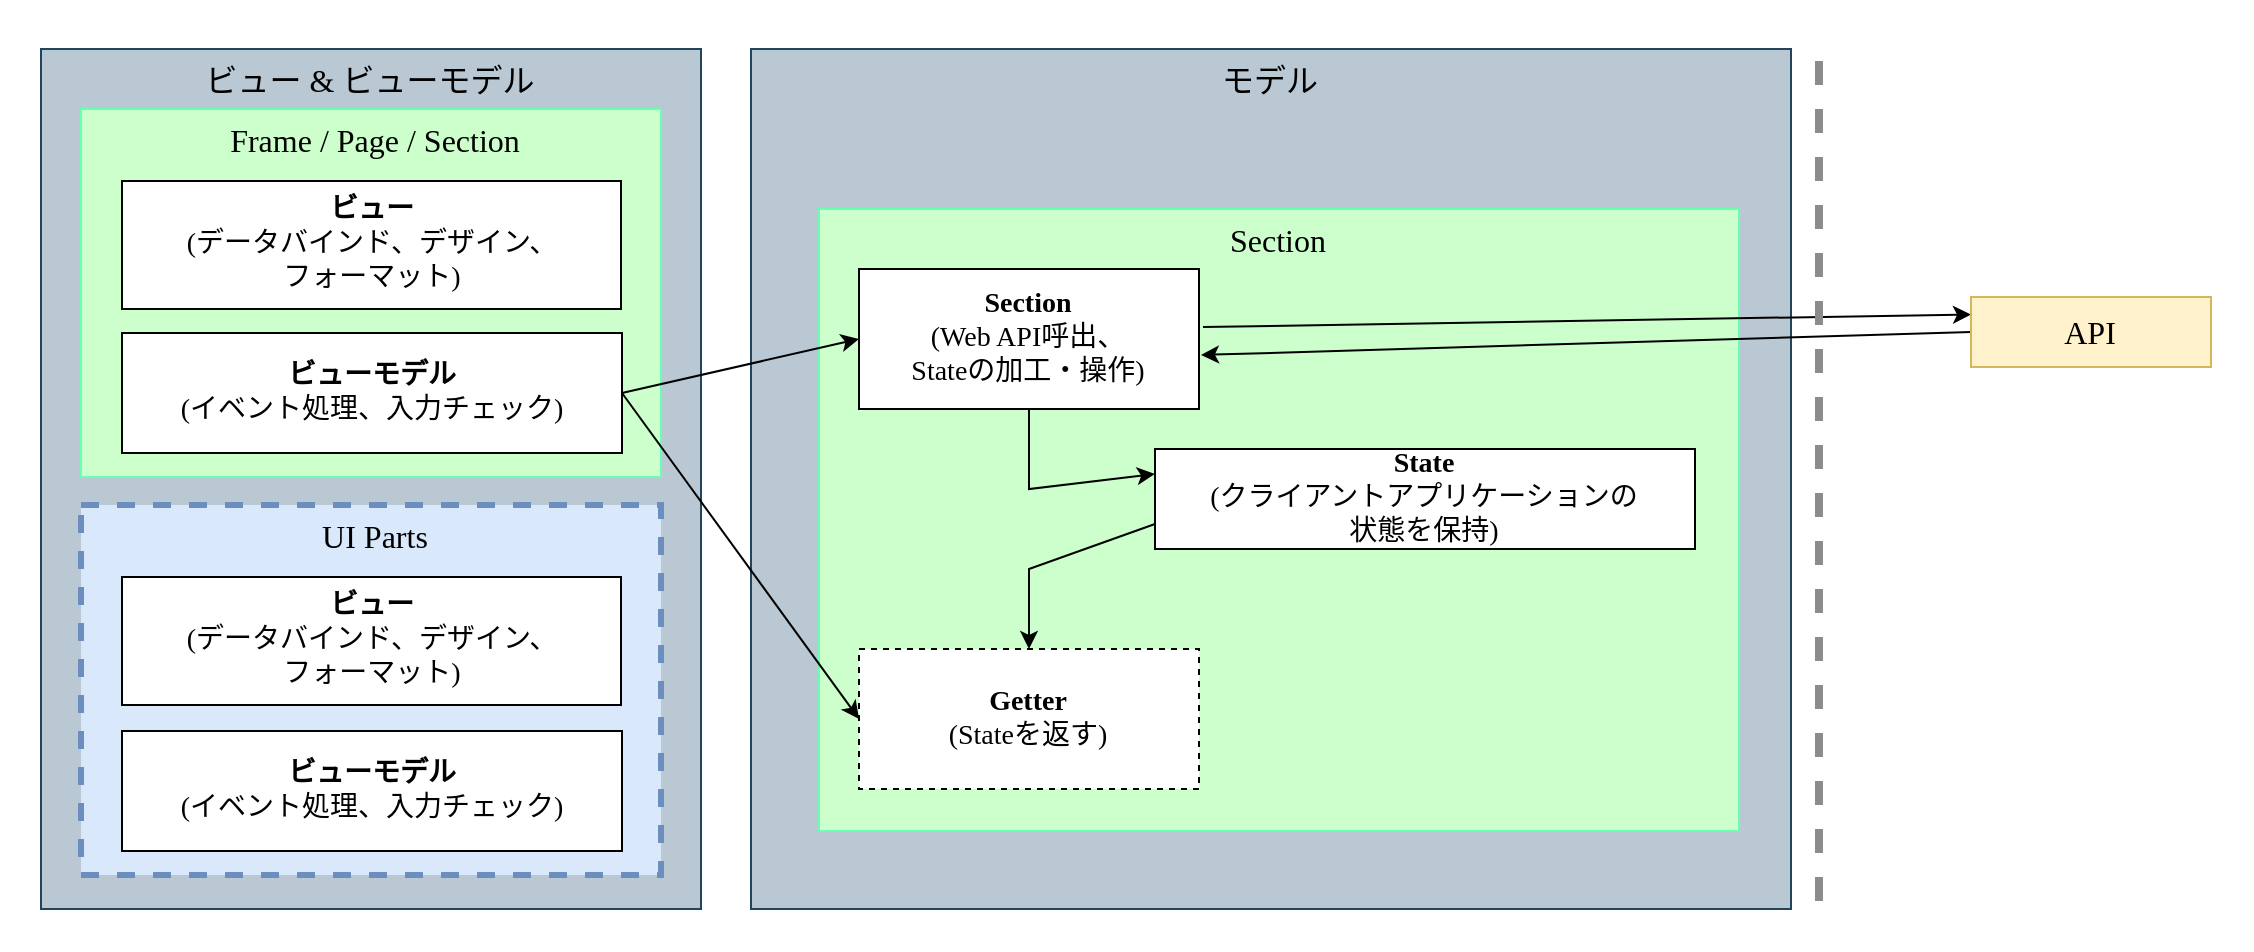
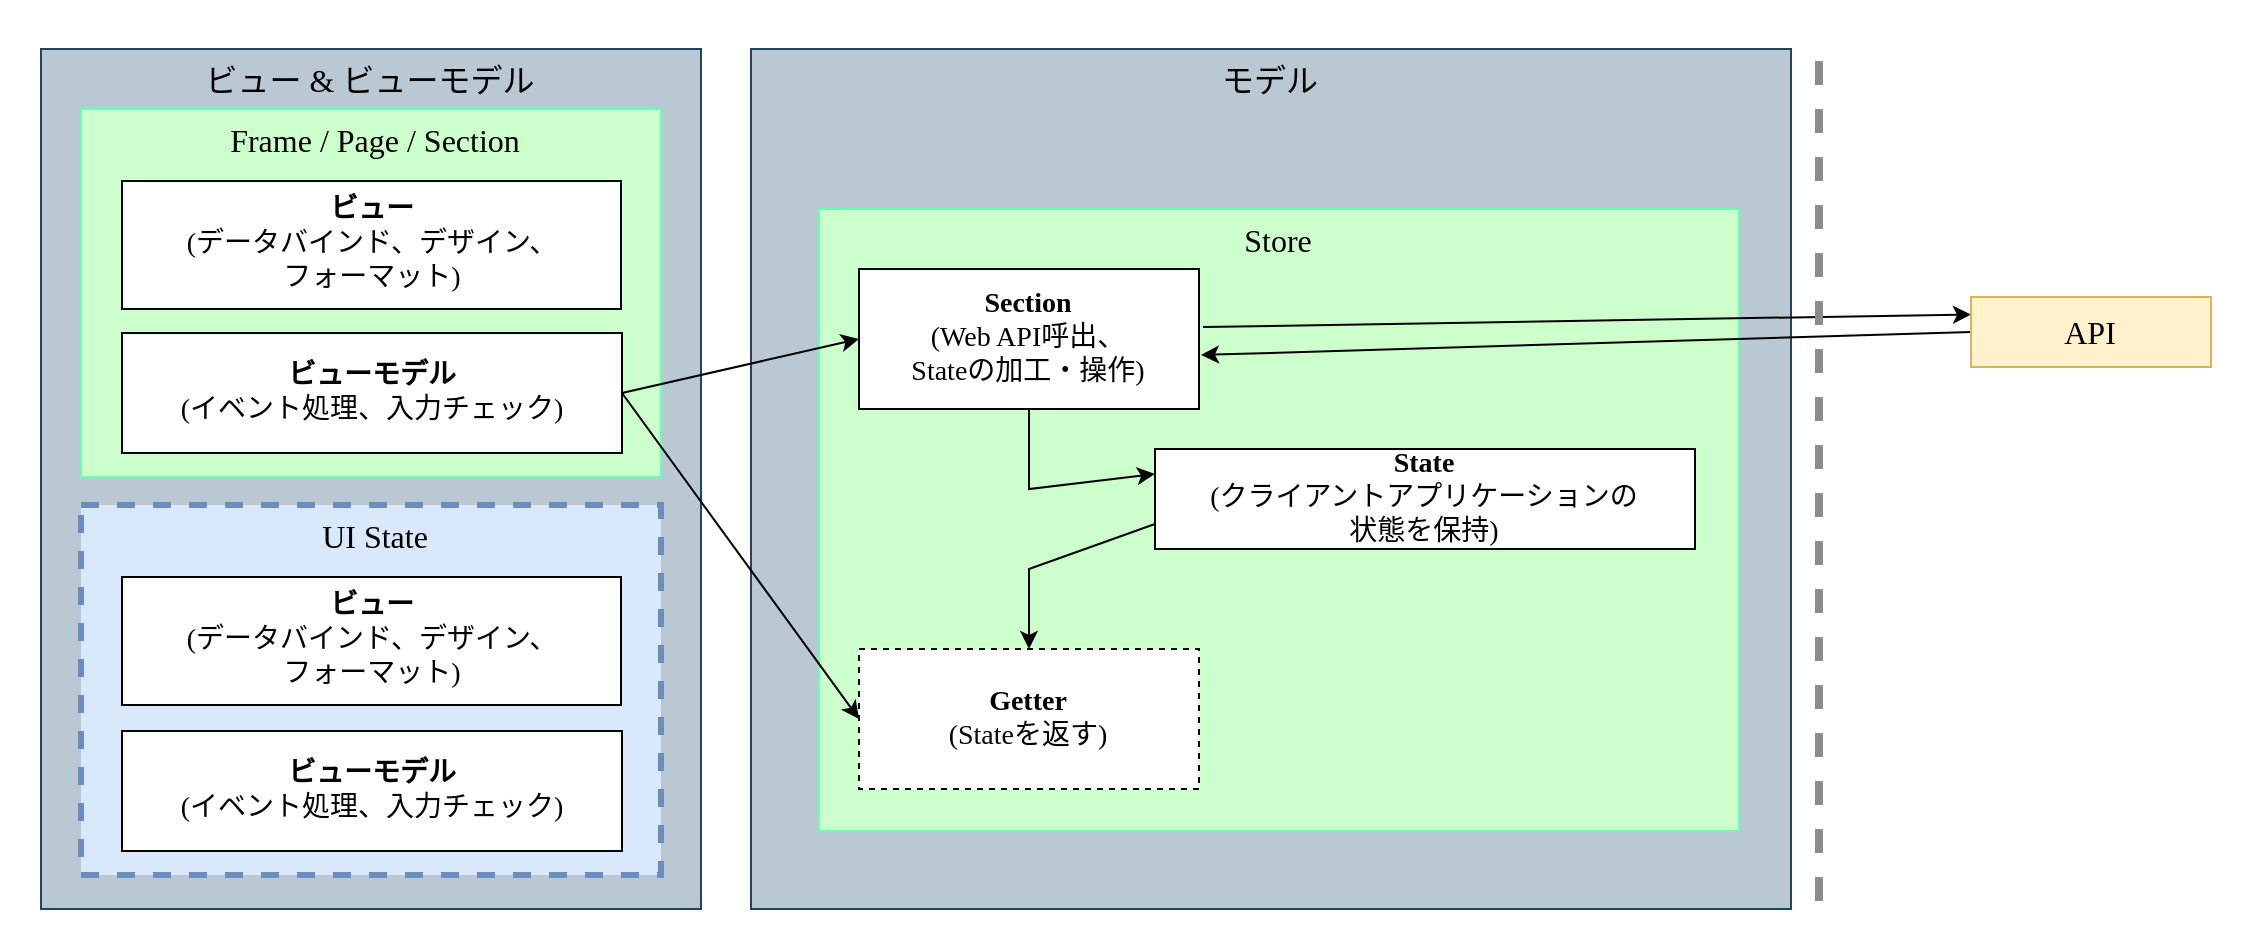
(1279, 242) -> (1279, 242)
(376, 538) -> (376, 538)
